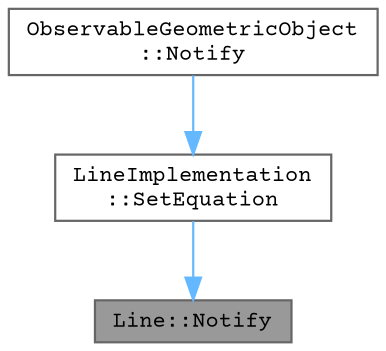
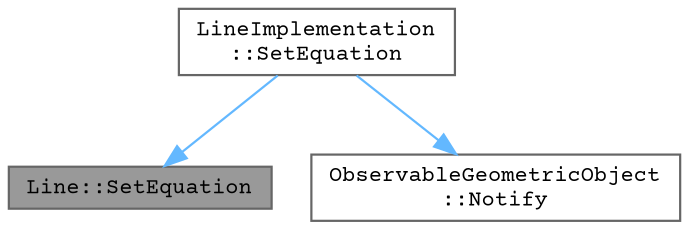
(193, 104) -> (398, 108)
(193, 321) -> (140, 188)
